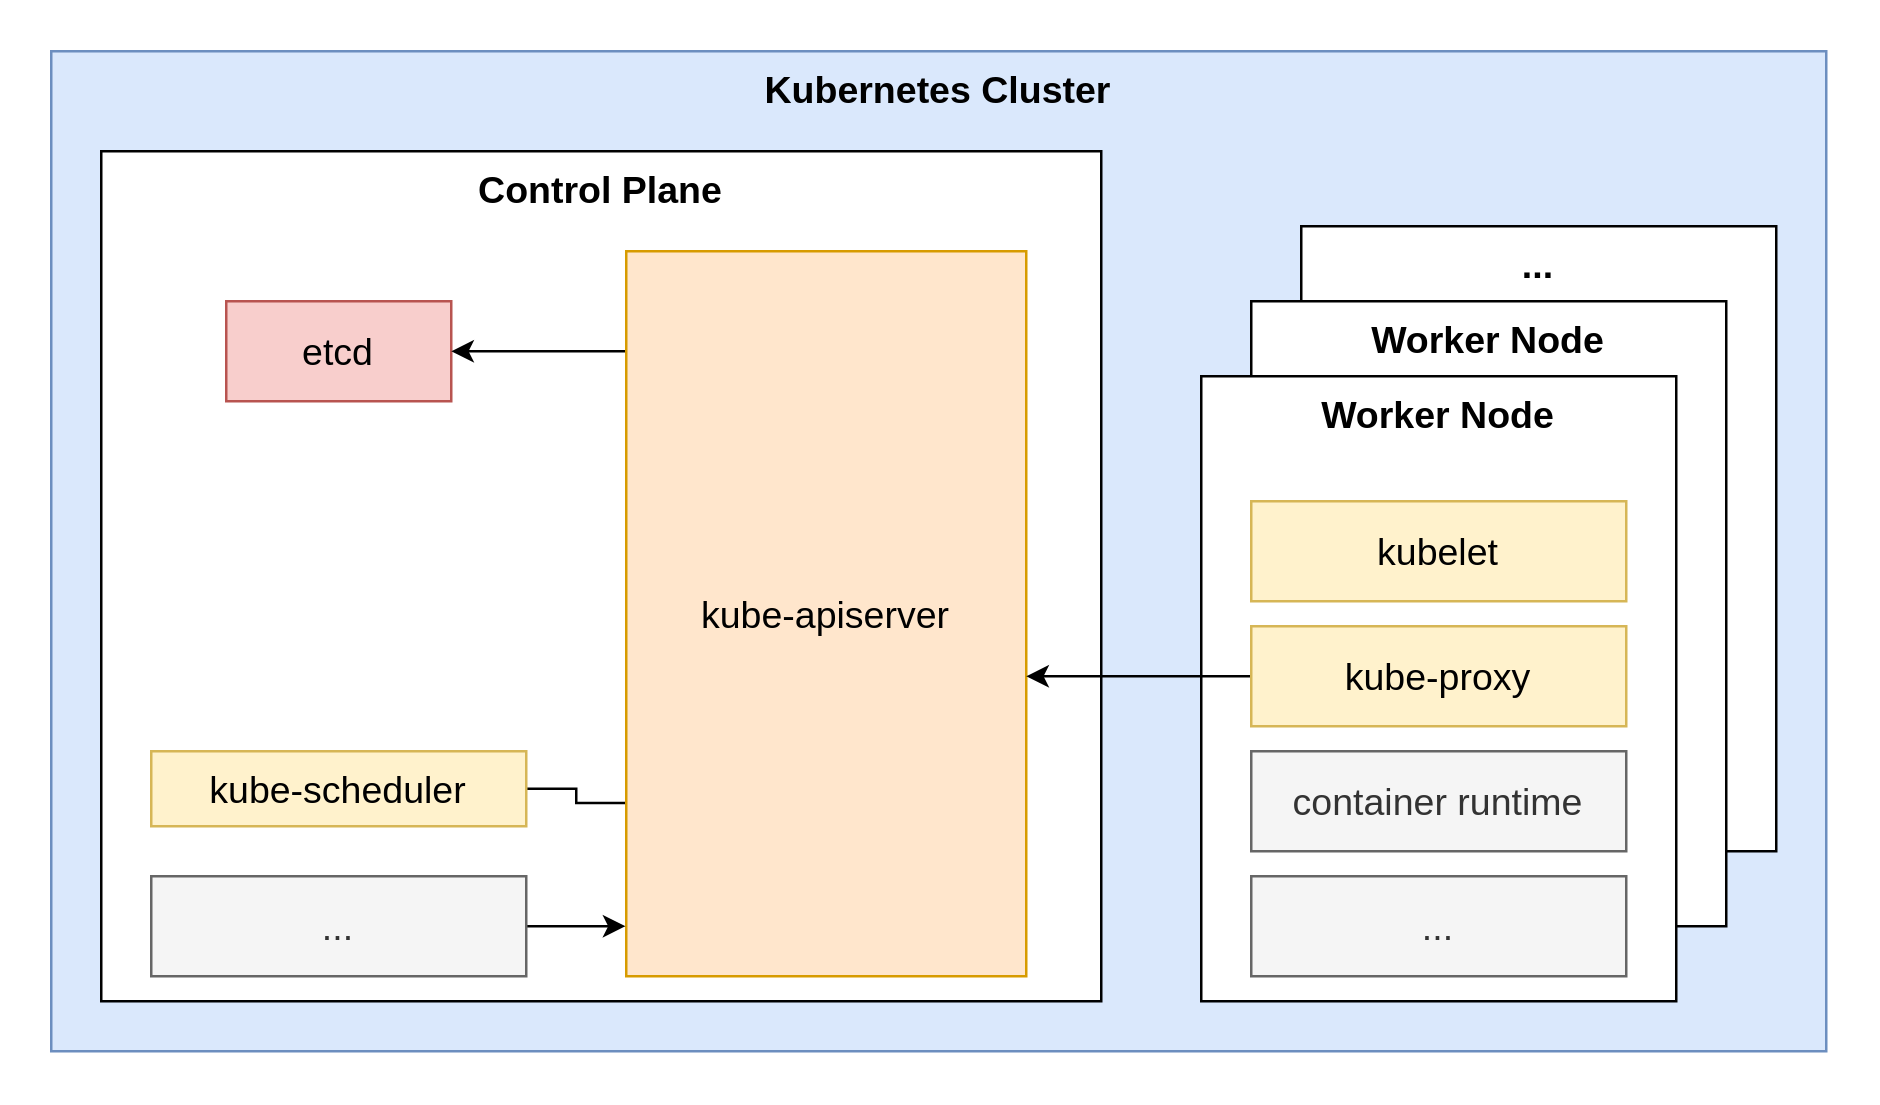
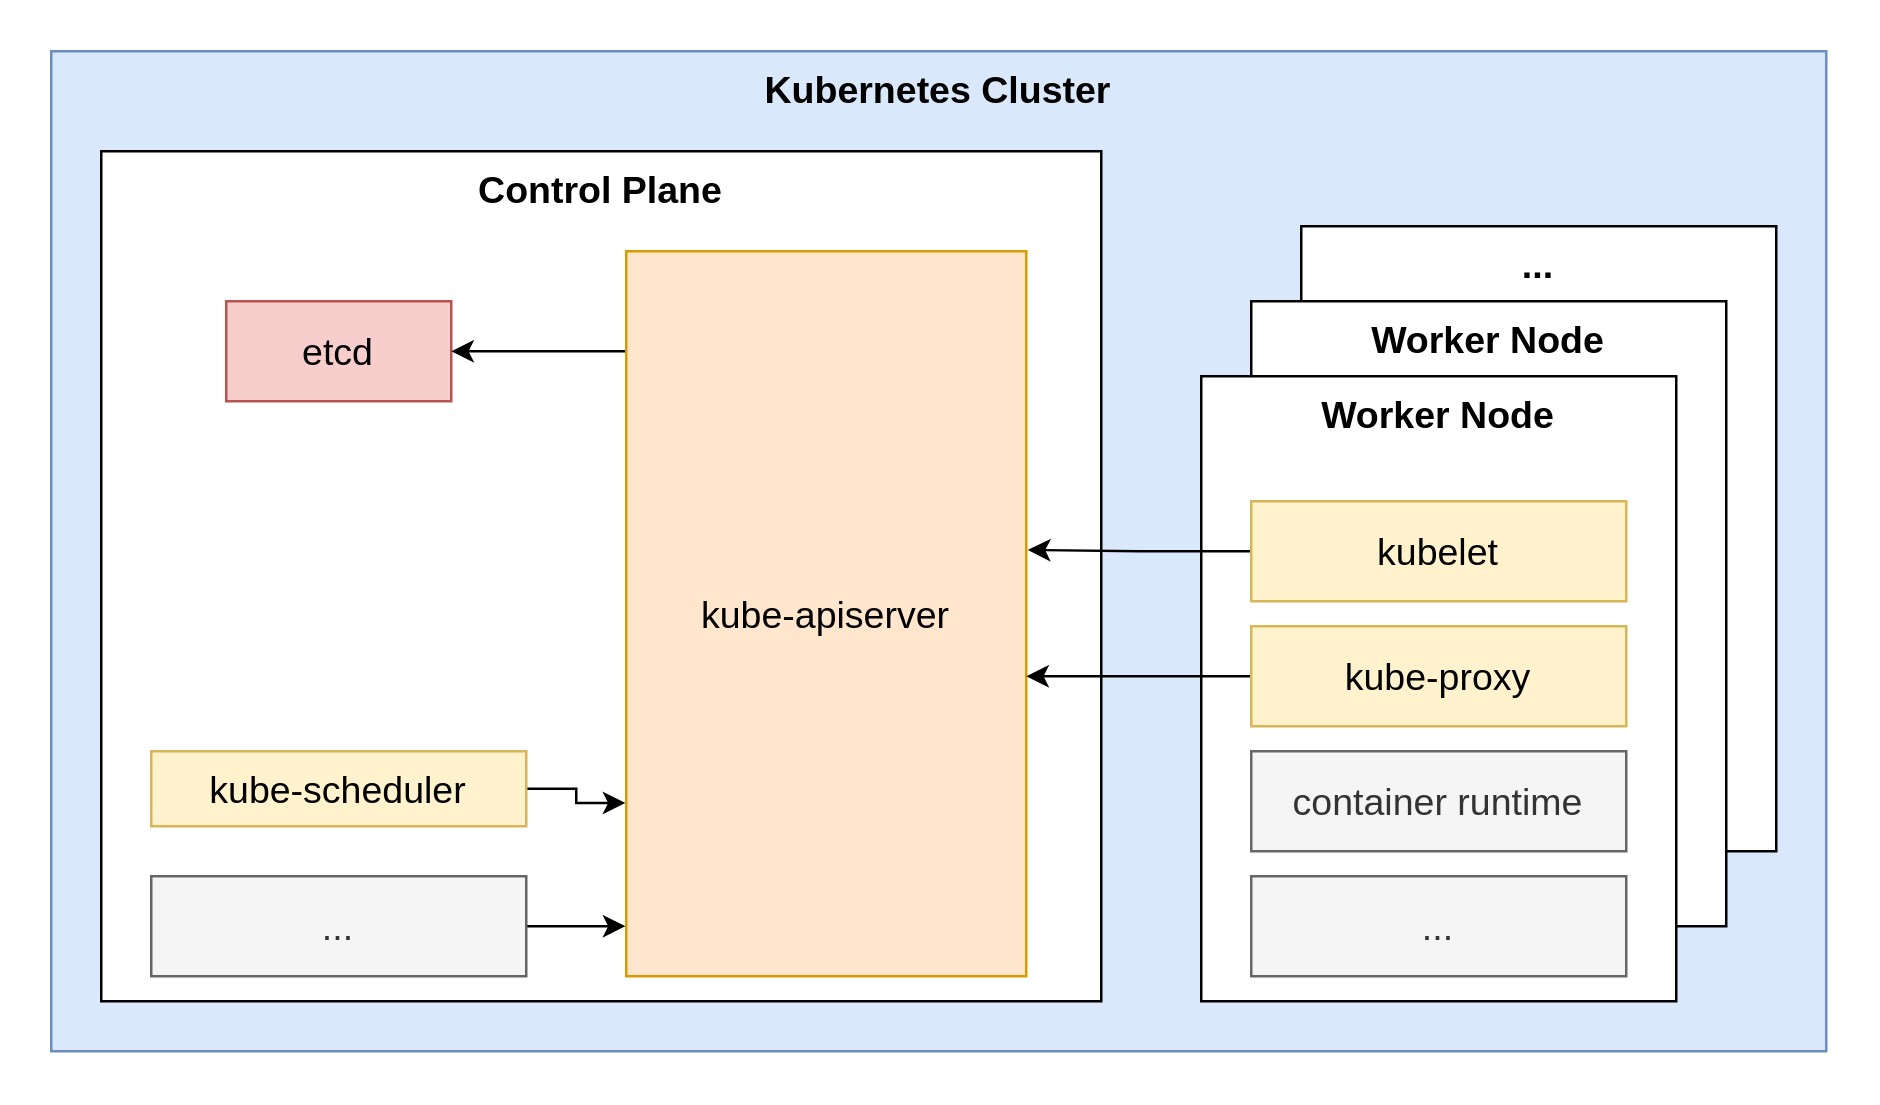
none -> (1148, 551)
(615, 803) -> (608, 803)
